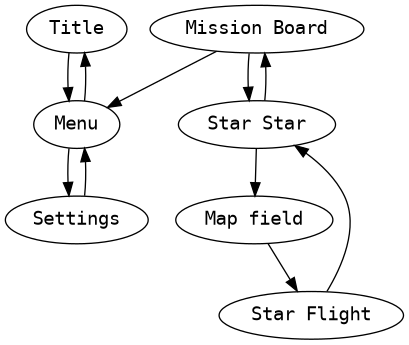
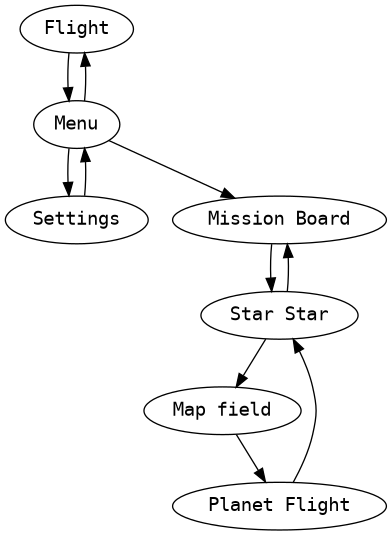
(77, 29) -> (77, 29)
(168, 76) -> (166, 167)
(311, 315) -> (280, 506)
